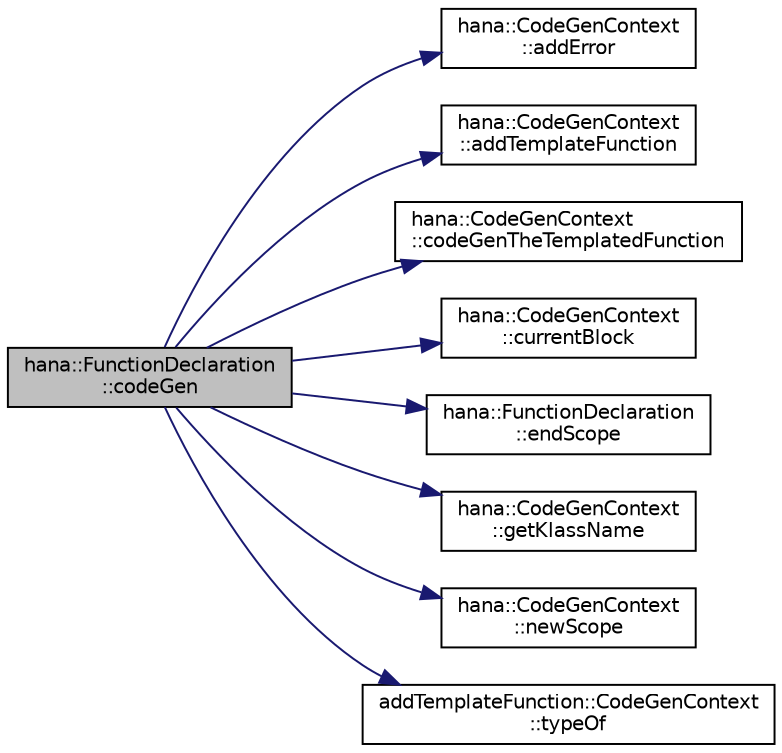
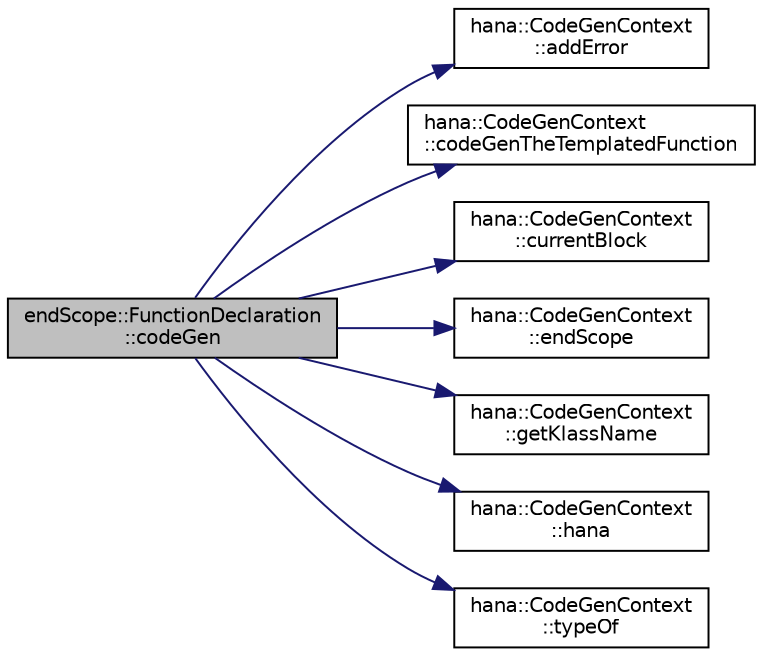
(569, 135) -> none
(150, 377) -> (172, 328)
(569, 425) -> (581, 328)
(569, 618) -> (581, 521)
(569, 714) -> (581, 618)
